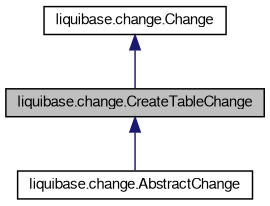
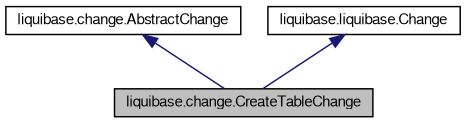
(135, 21) -> (364, 21)
(135, 152) -> (190, 66)
